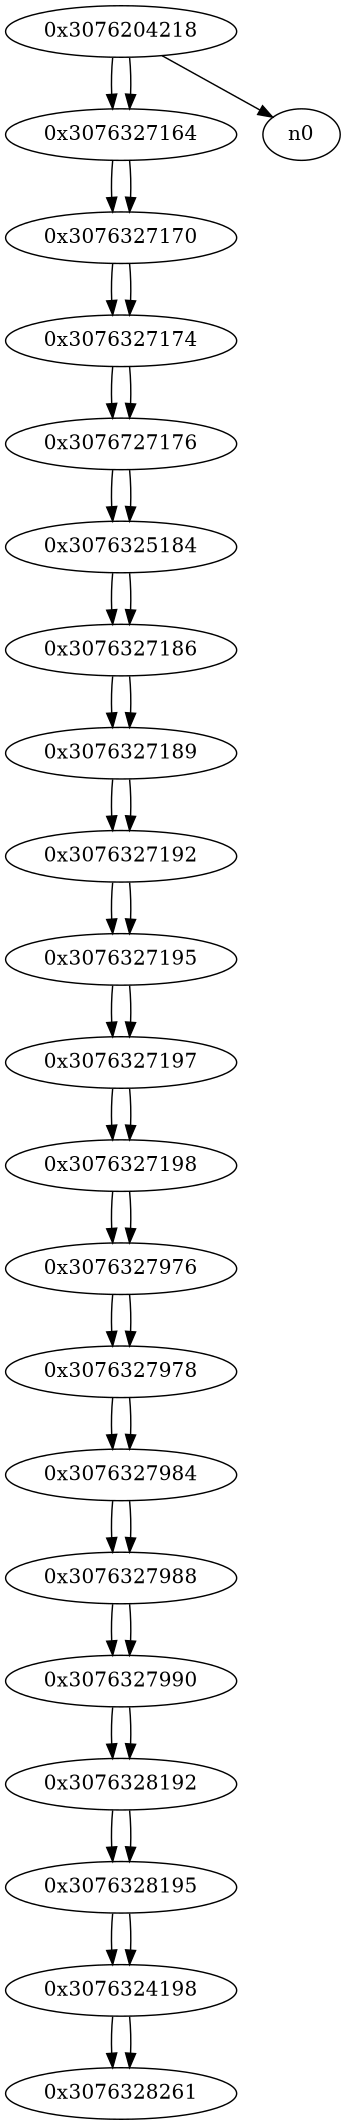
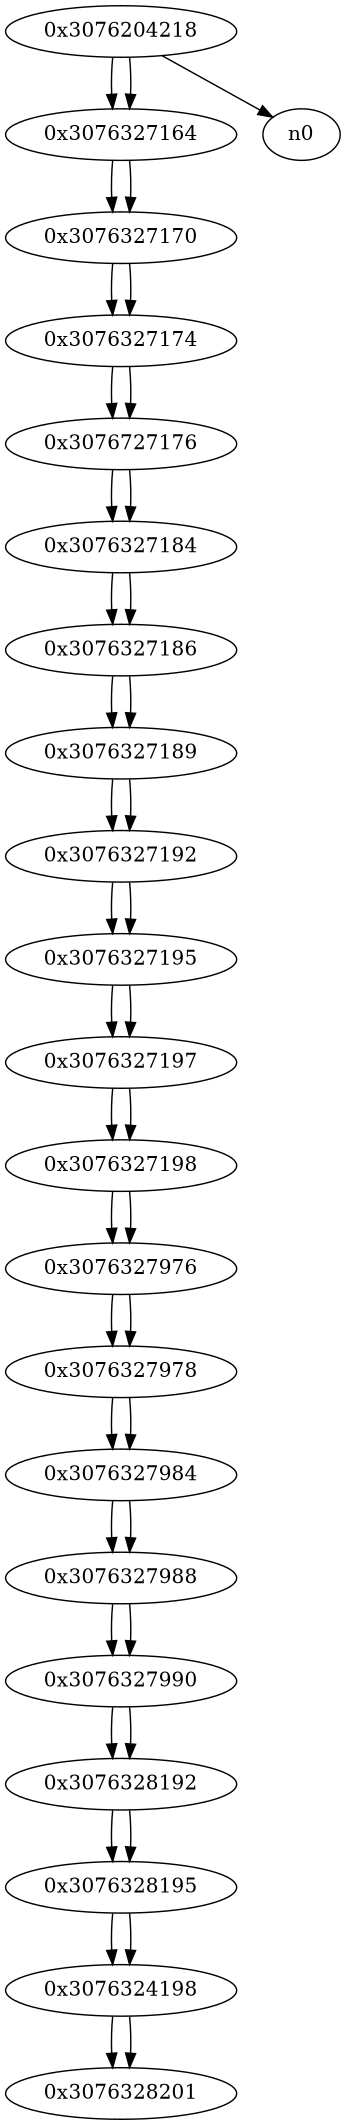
(121, 547) -> (121, 547)
(121, 2094) -> (121, 2094)
